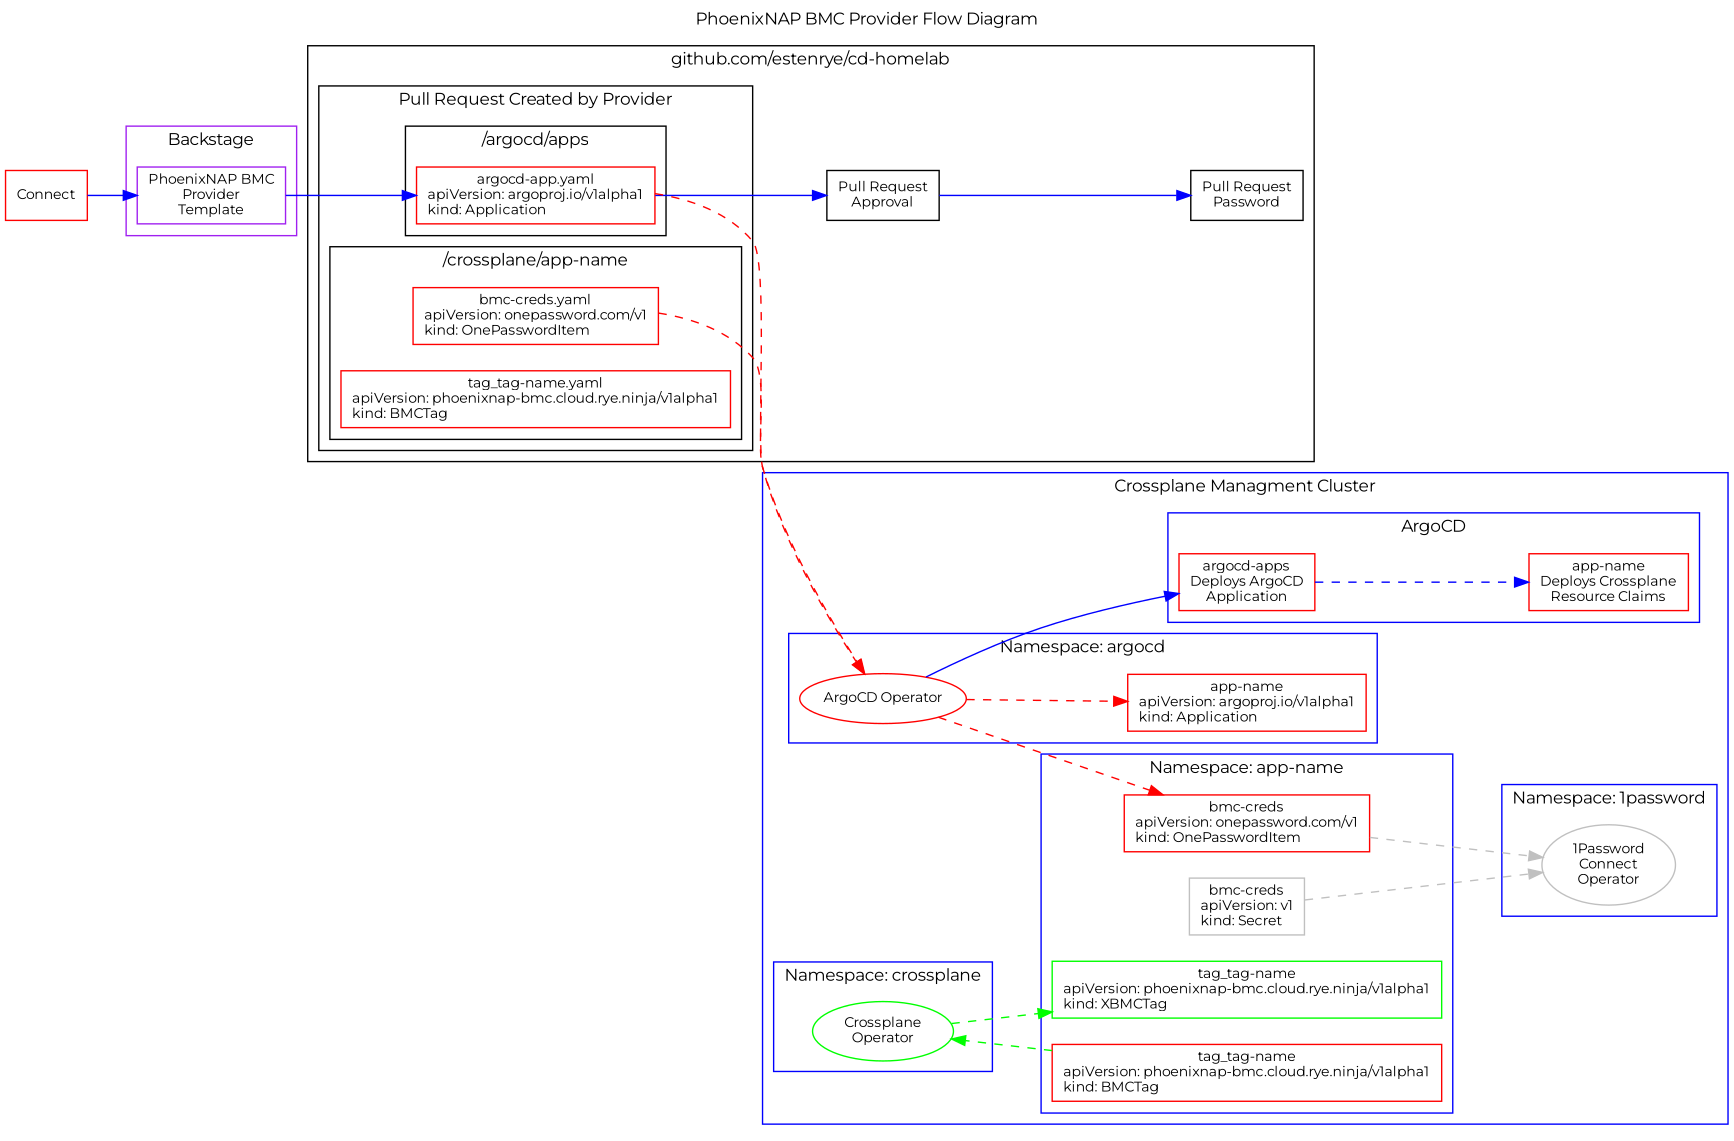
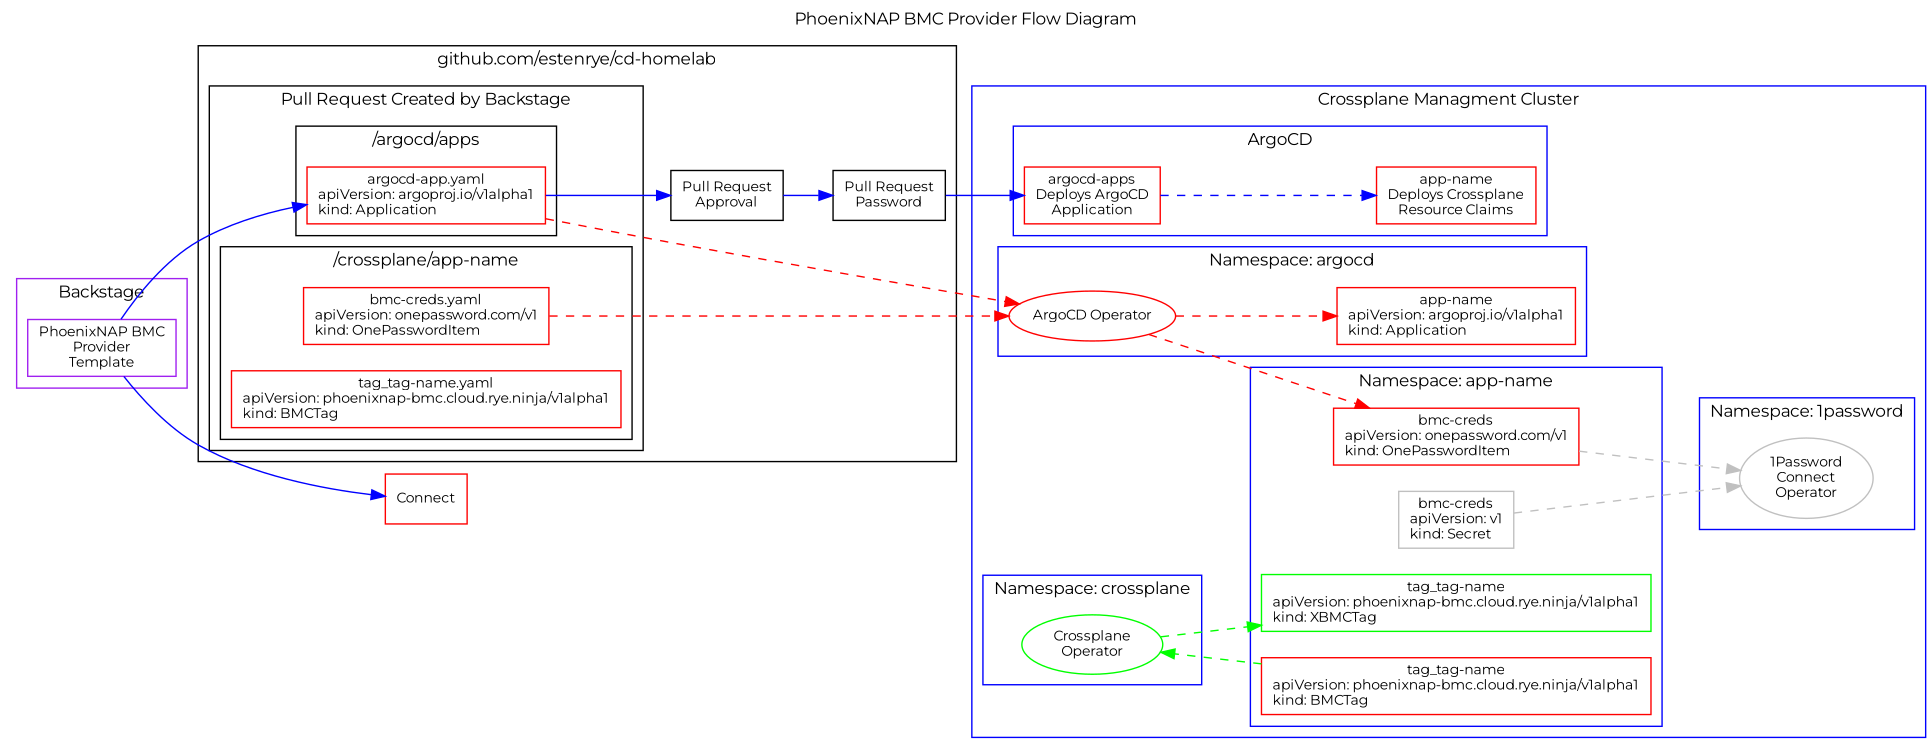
(536, 100) -> (426, 100)
(105, 195) -> (261, 471)
(1055, 624) -> (981, 195)
